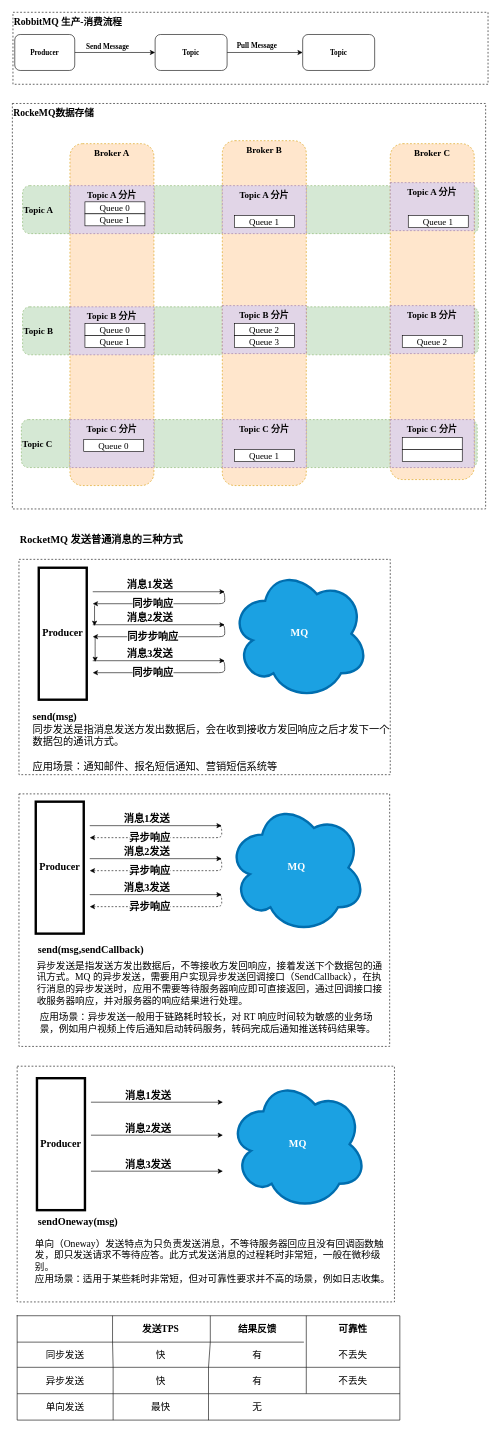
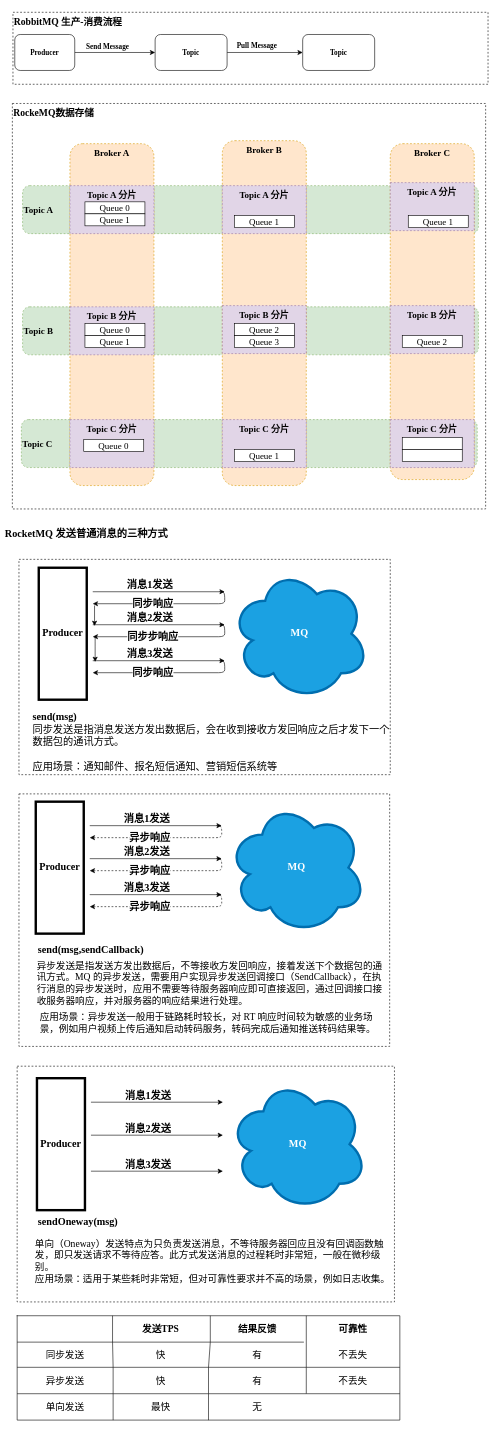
(121, 540) -> (106, 534)
